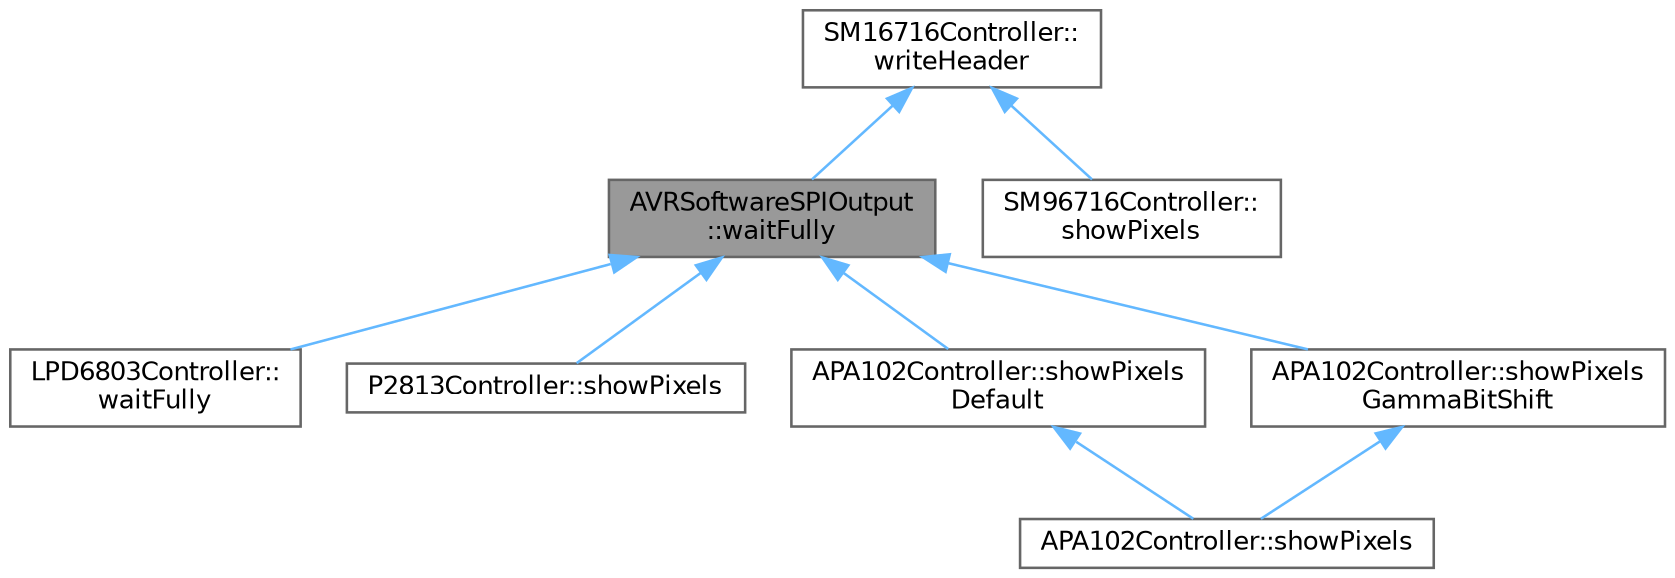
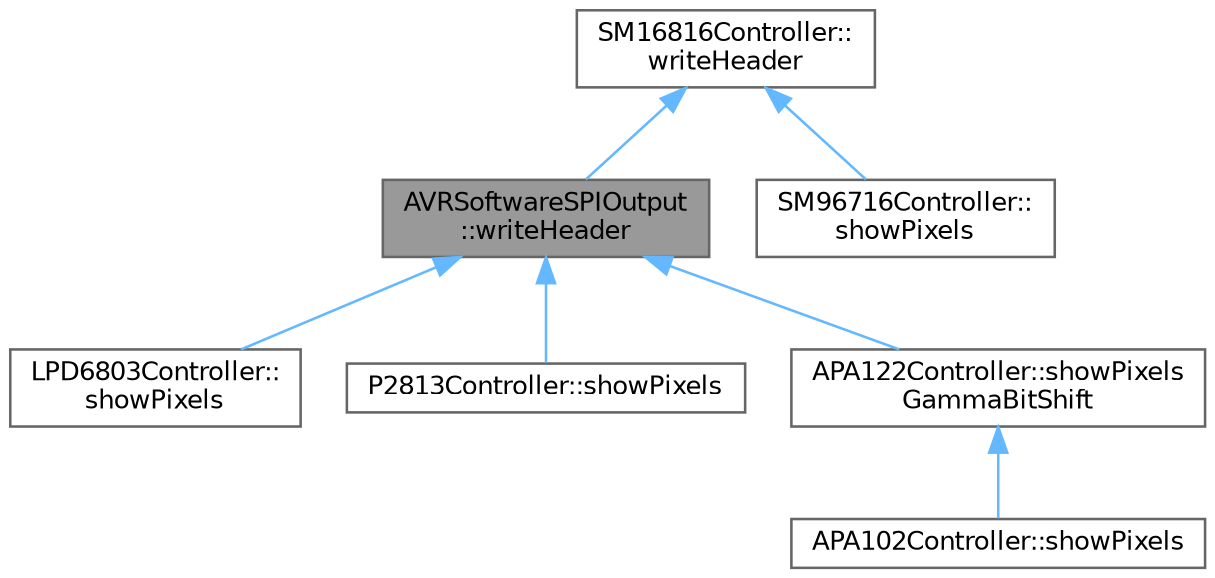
(952, 49) -> (726, 49)
(772, 218) -> (546, 218)
(155, 388) -> (155, 388)
(998, 388) -> none
(1458, 388) -> (998, 388)
